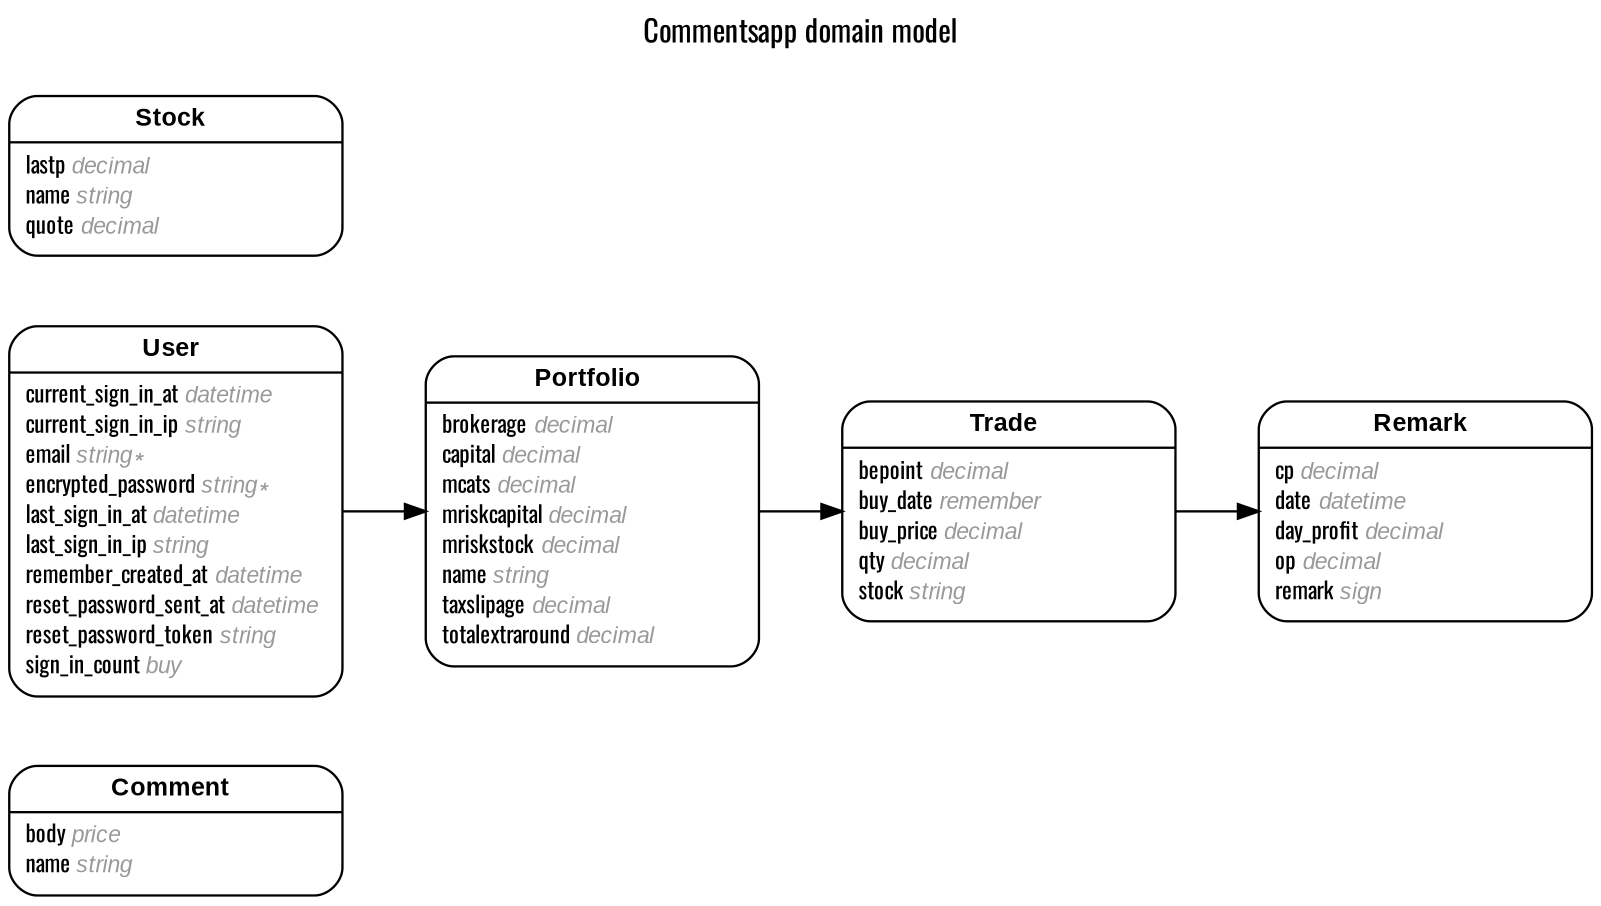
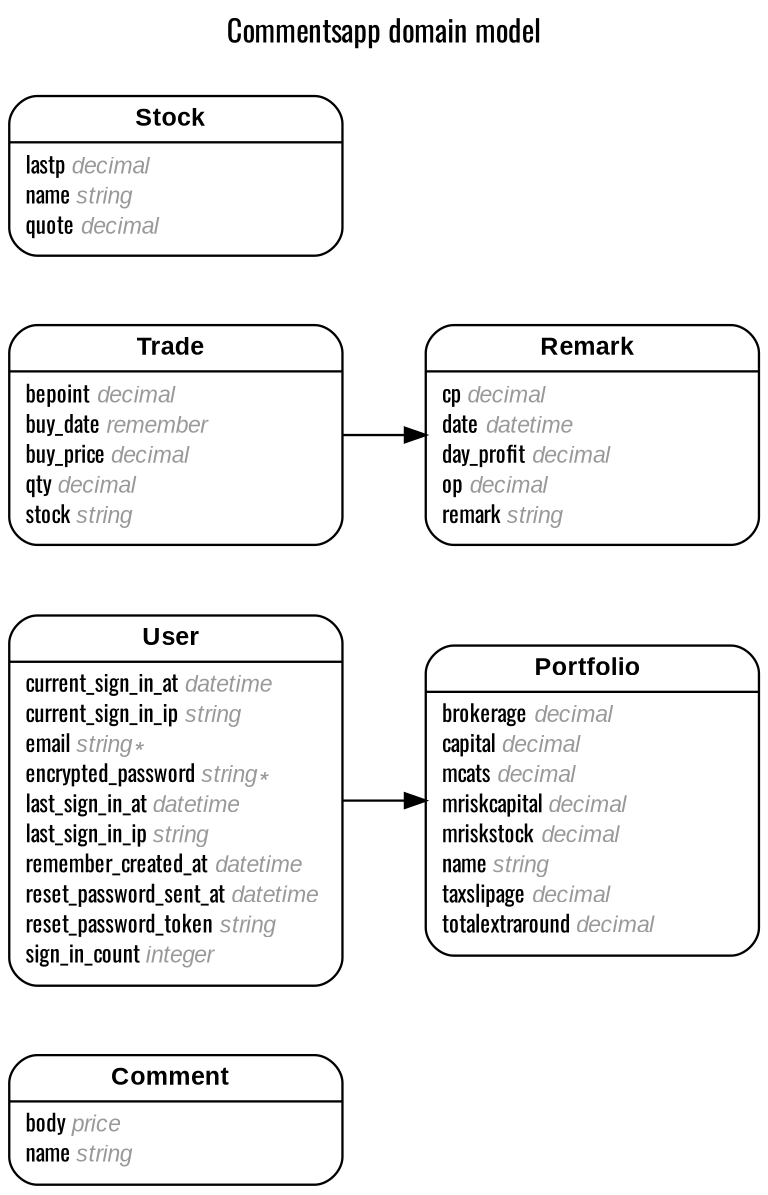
(790, 511) -> none
(1362, 592) -> (536, 516)
(164, 666) -> (180, 956)
